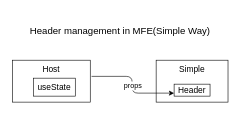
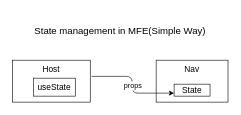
(120, 30) -> (120, 30)
(192, 70) -> (192, 70)
(192, 90) -> (192, 90)
